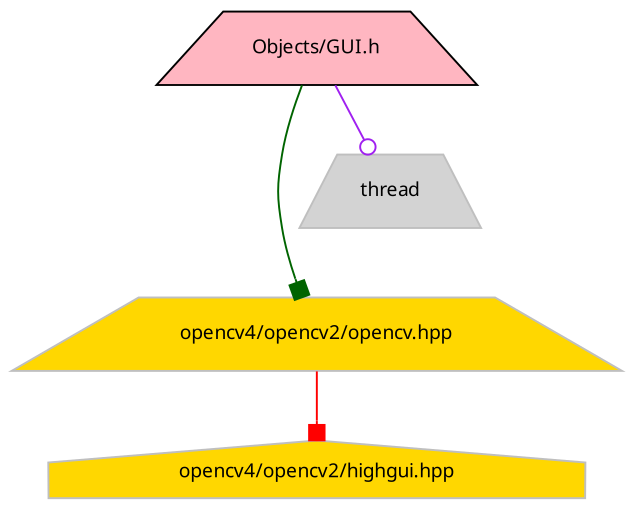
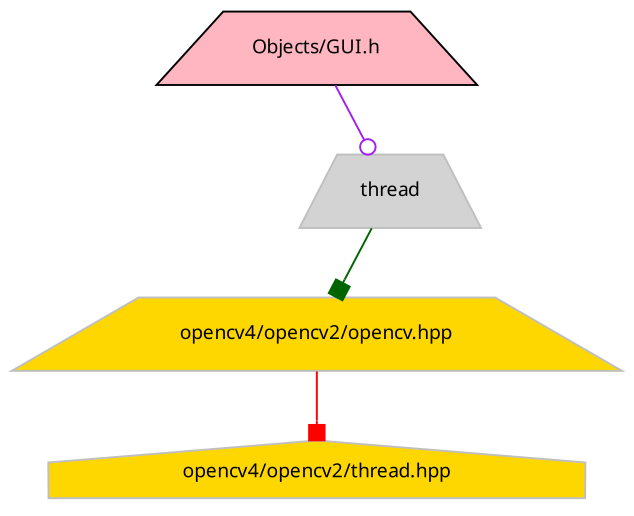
(279, 181) -> (358, 254)
(317, 472) -> (317, 472)
